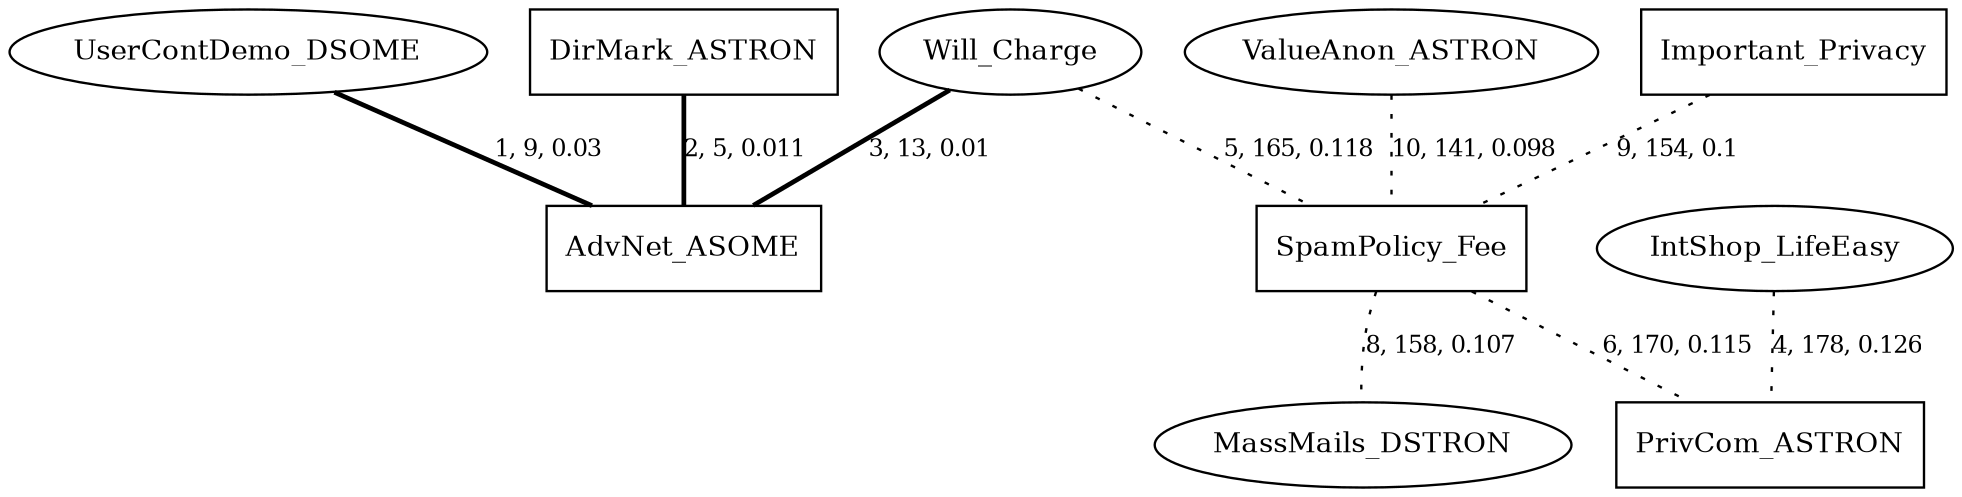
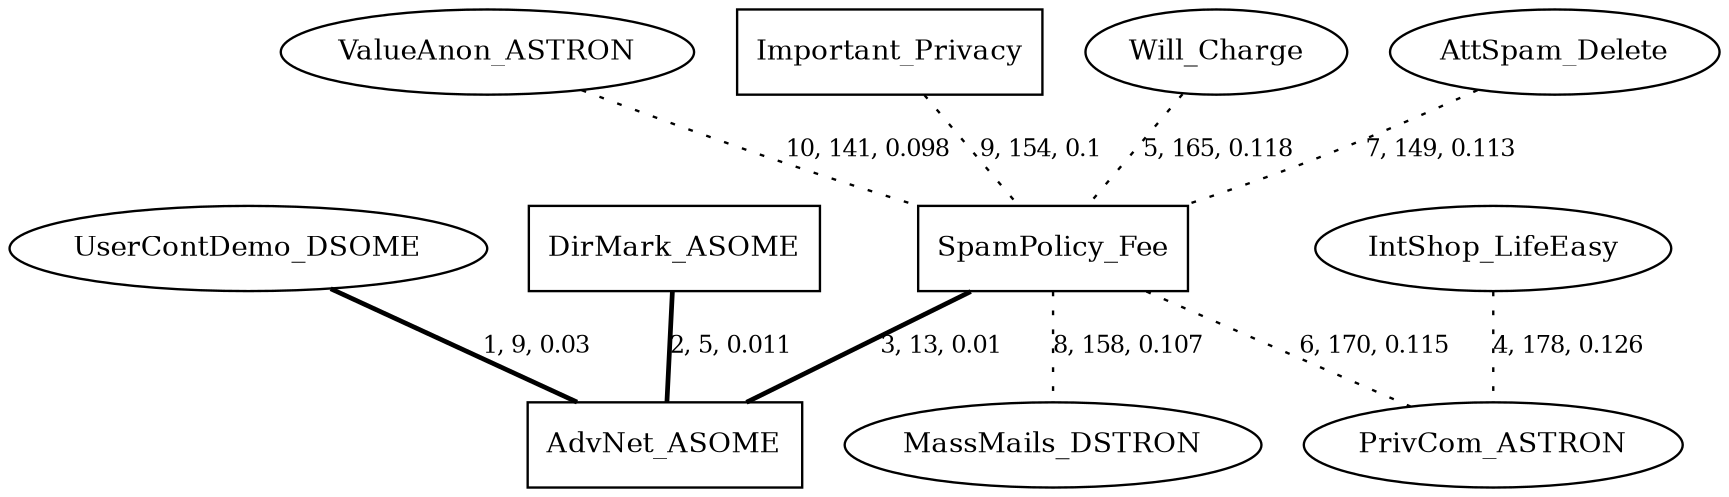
(684, 52) -> (674, 248)
none -> (1555, 52)
(852, 148) -> (859, 347)
(1770, 445) -> (1493, 445)
